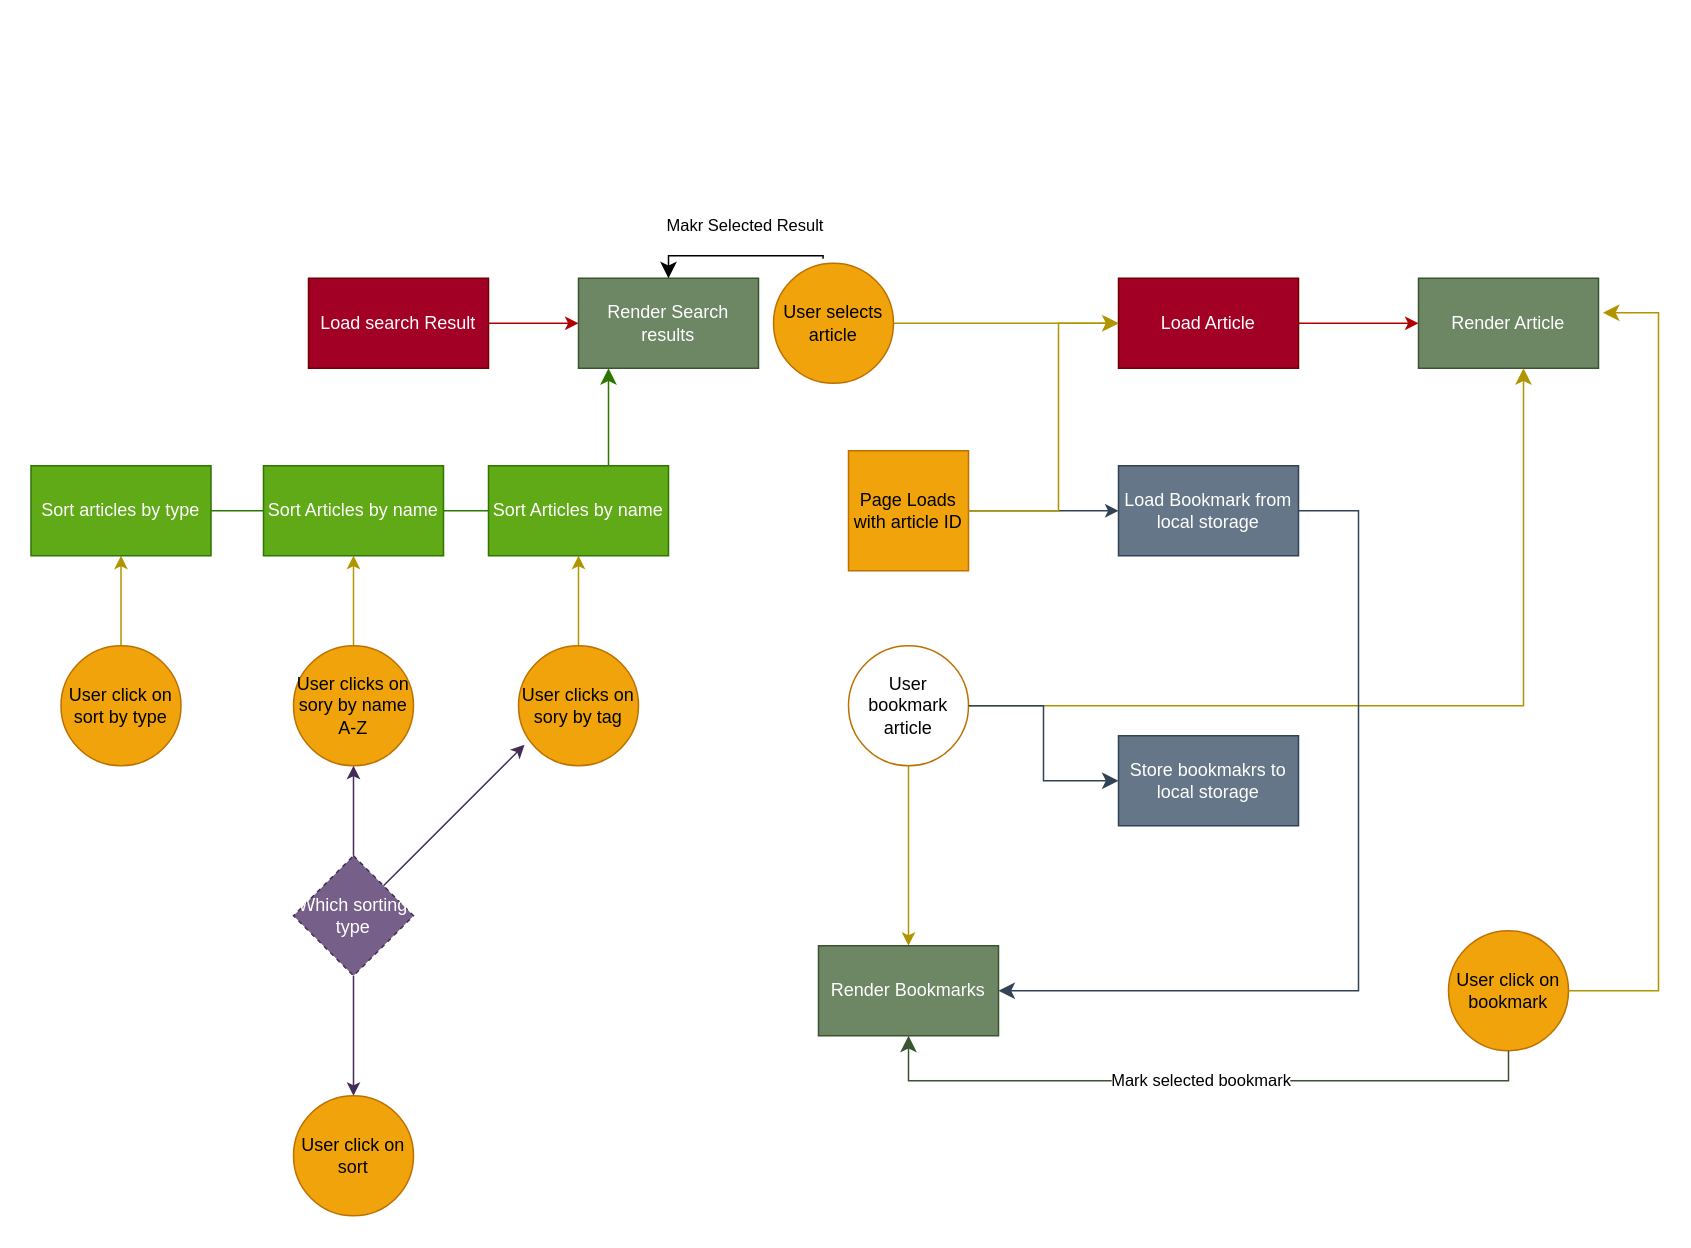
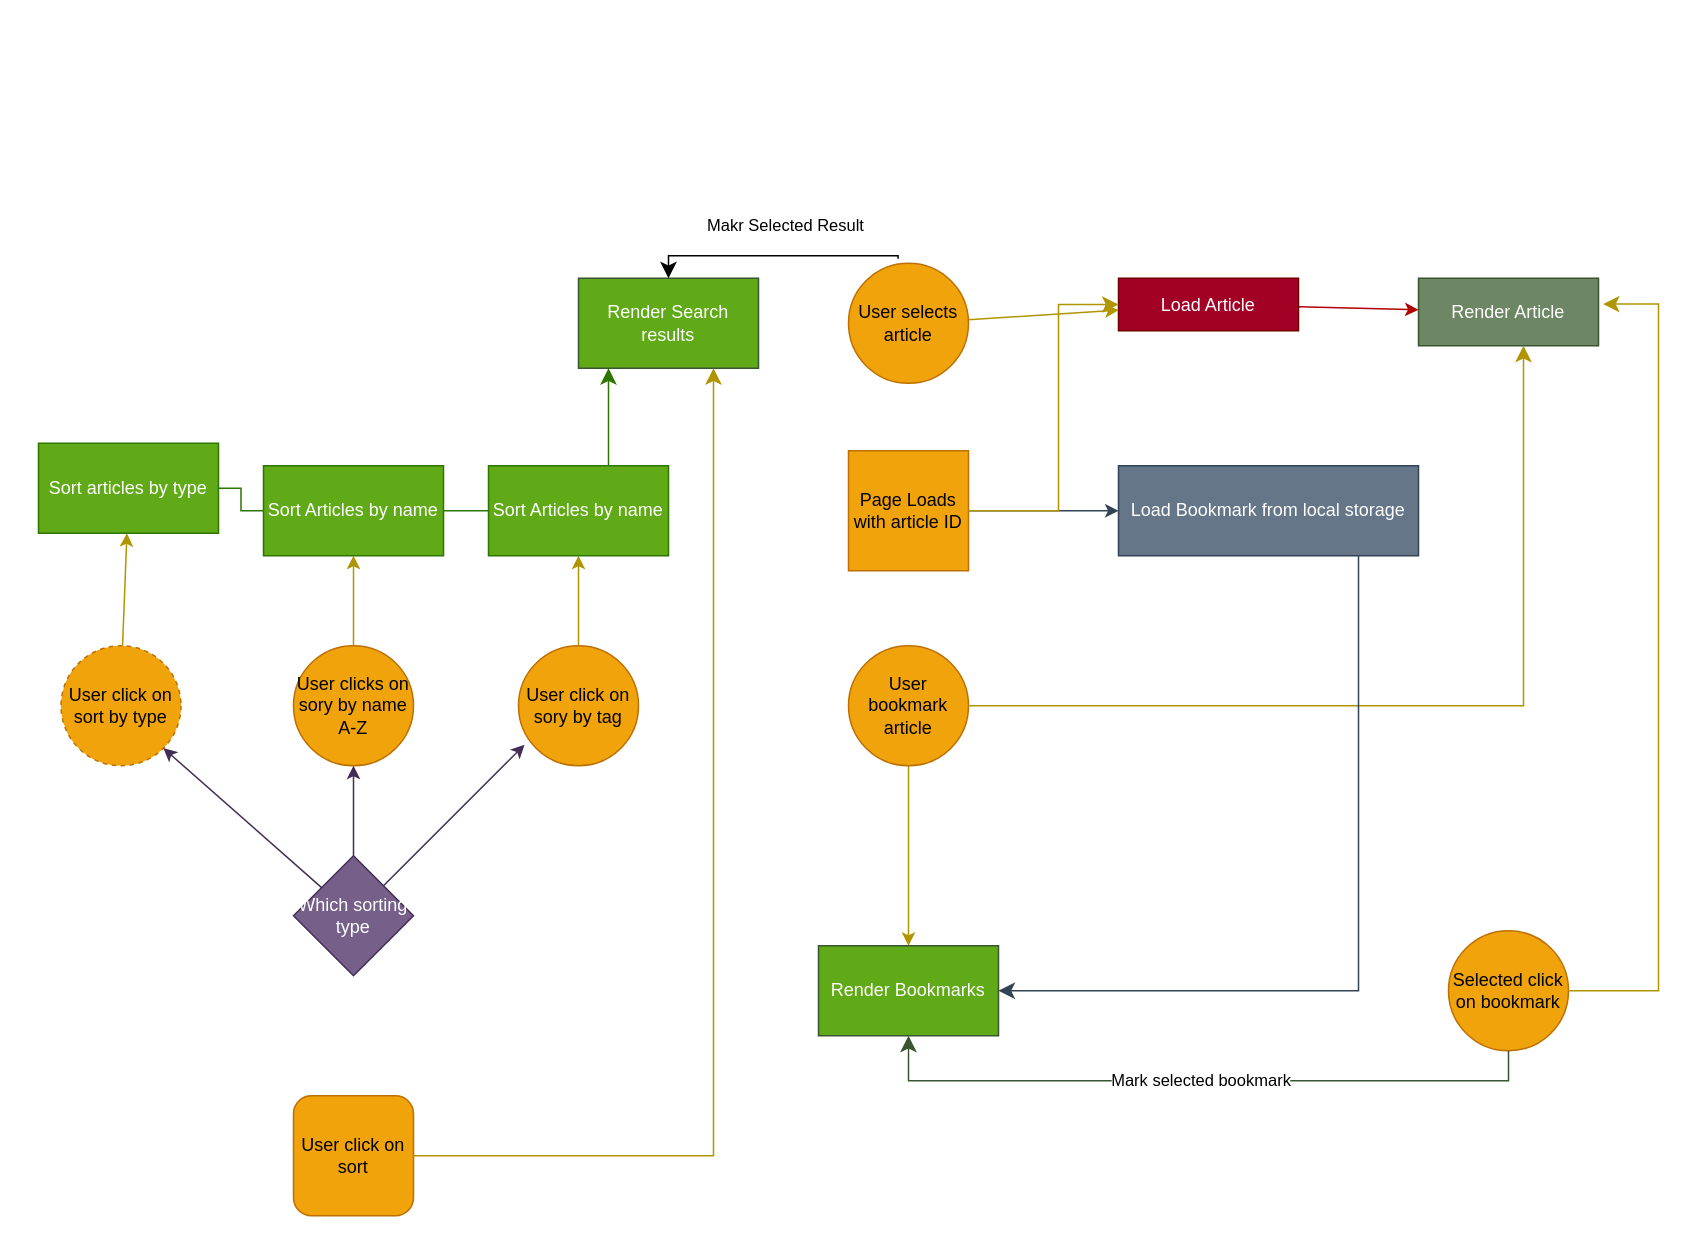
(398, 323) -> none
(528, 323) -> none
(668, 323) -> (668, 323)
(833, 323) -> (908, 323)
(1208, 323) -> (1208, 305)
(1508, 323) -> (1508, 312)
(121, 511) -> (128, 488)
(1208, 511) -> (1268, 511)
(121, 706) -> (121, 706)
(578, 706) -> (578, 706)
(908, 706) -> (908, 706)
(1043, 776) -> none
(1208, 781) -> none
none -> (246, 821)
(353, 916) -> (353, 916)
none -> (713, 919)
(908, 991) -> (908, 991)
(1508, 991) -> (1508, 991)
(353, 1031) -> none
(353, 1156) -> (353, 1156)
